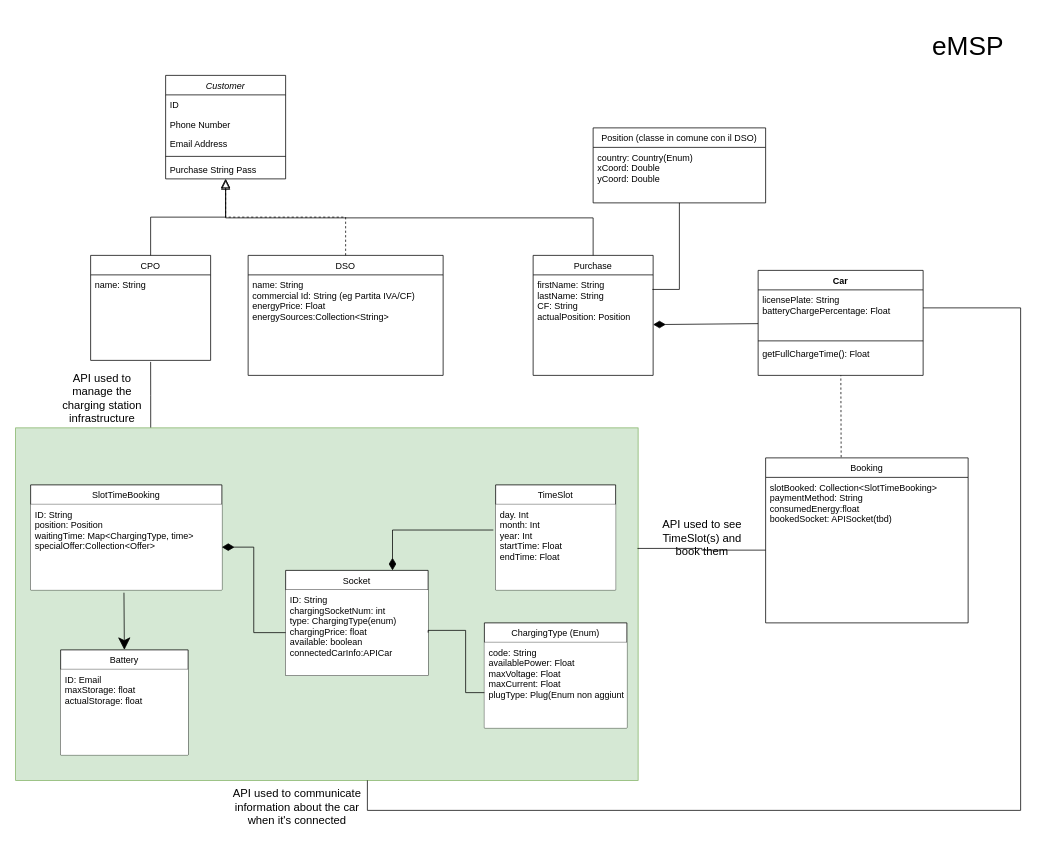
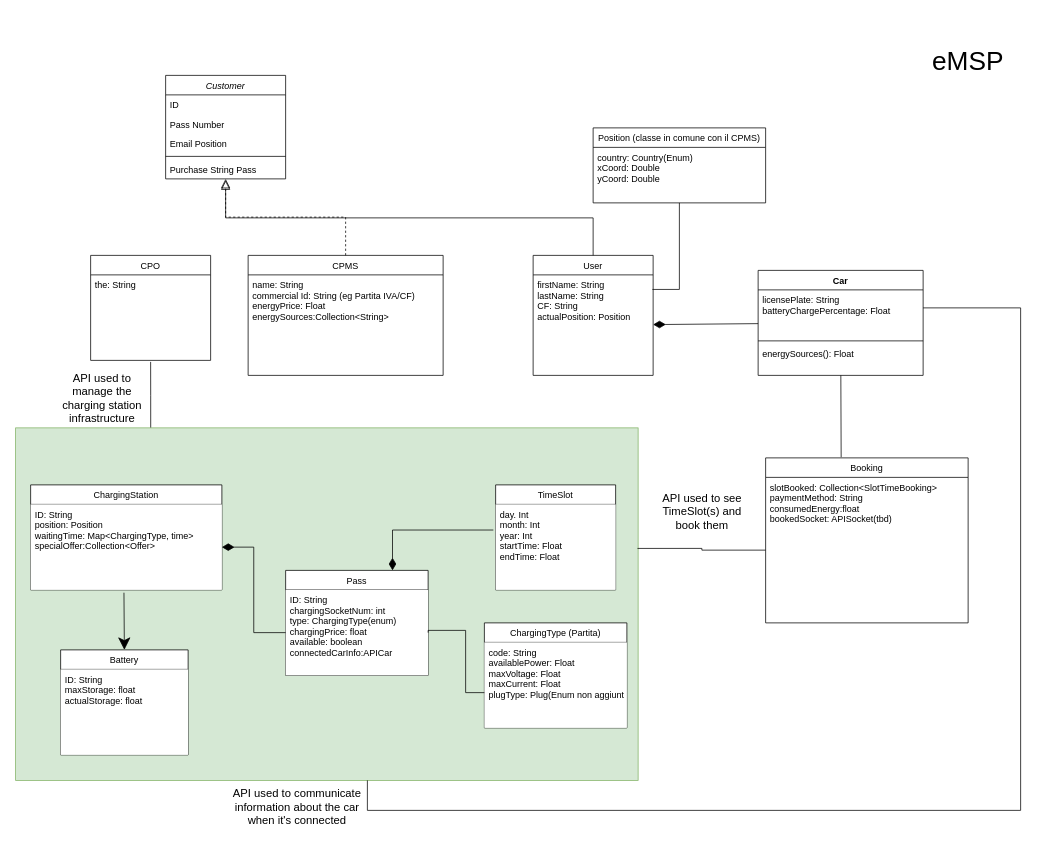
(968, 45) -> (968, 60)
(199, 125) -> (196, 125)
(679, 138) -> (679, 138)
(199, 144) -> (199, 144)
(167, 217) -> none
(345, 266) -> (345, 266)
(593, 266) -> (593, 266)
(121, 285) -> (119, 285)
(821, 354) -> (814, 354)
(841, 417) -> (841, 417)
(126, 495) -> (126, 495)
(702, 537) -> (702, 511)
(356, 581) -> (356, 581)
(555, 633) -> (555, 633)
(83, 680) -> (86, 680)
